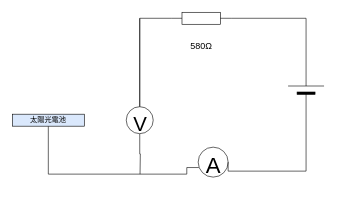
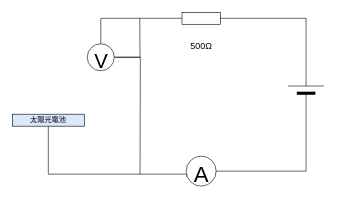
(202, 42) -> (202, 42)
(140, 120) -> (101, 57)
(213, 162) -> (201, 171)
